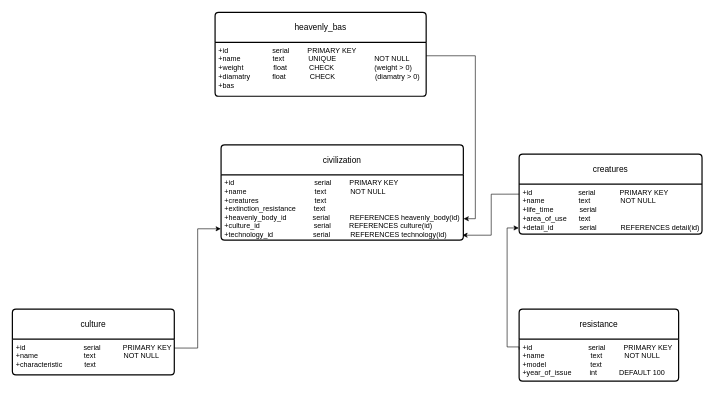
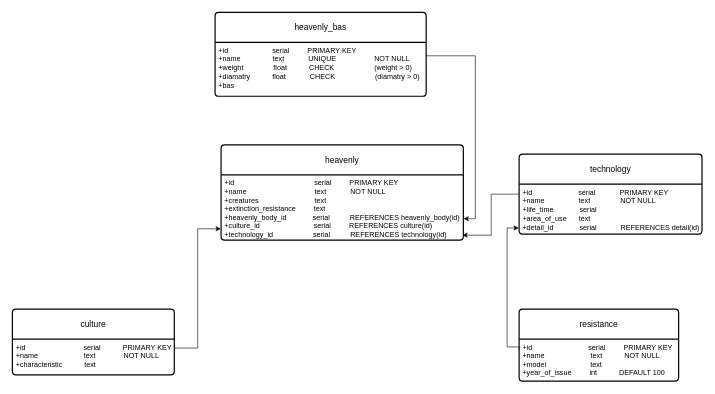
(342, 160) -> (342, 160)
(611, 170) -> (611, 170)
